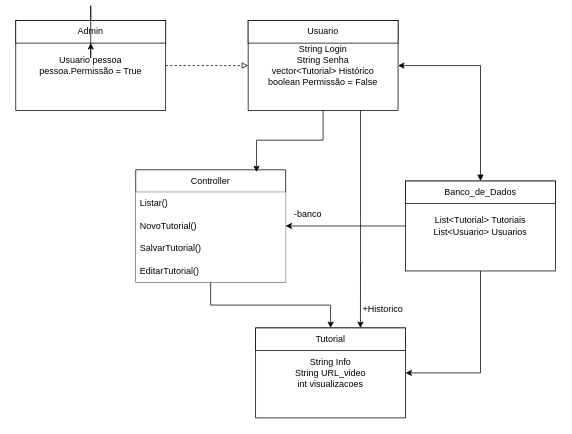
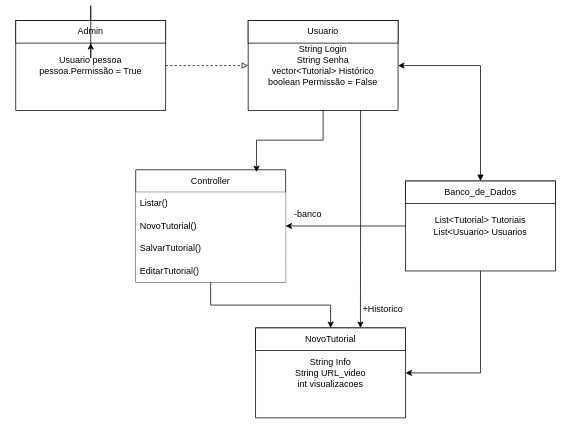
(330, 339) -> (330, 339)
